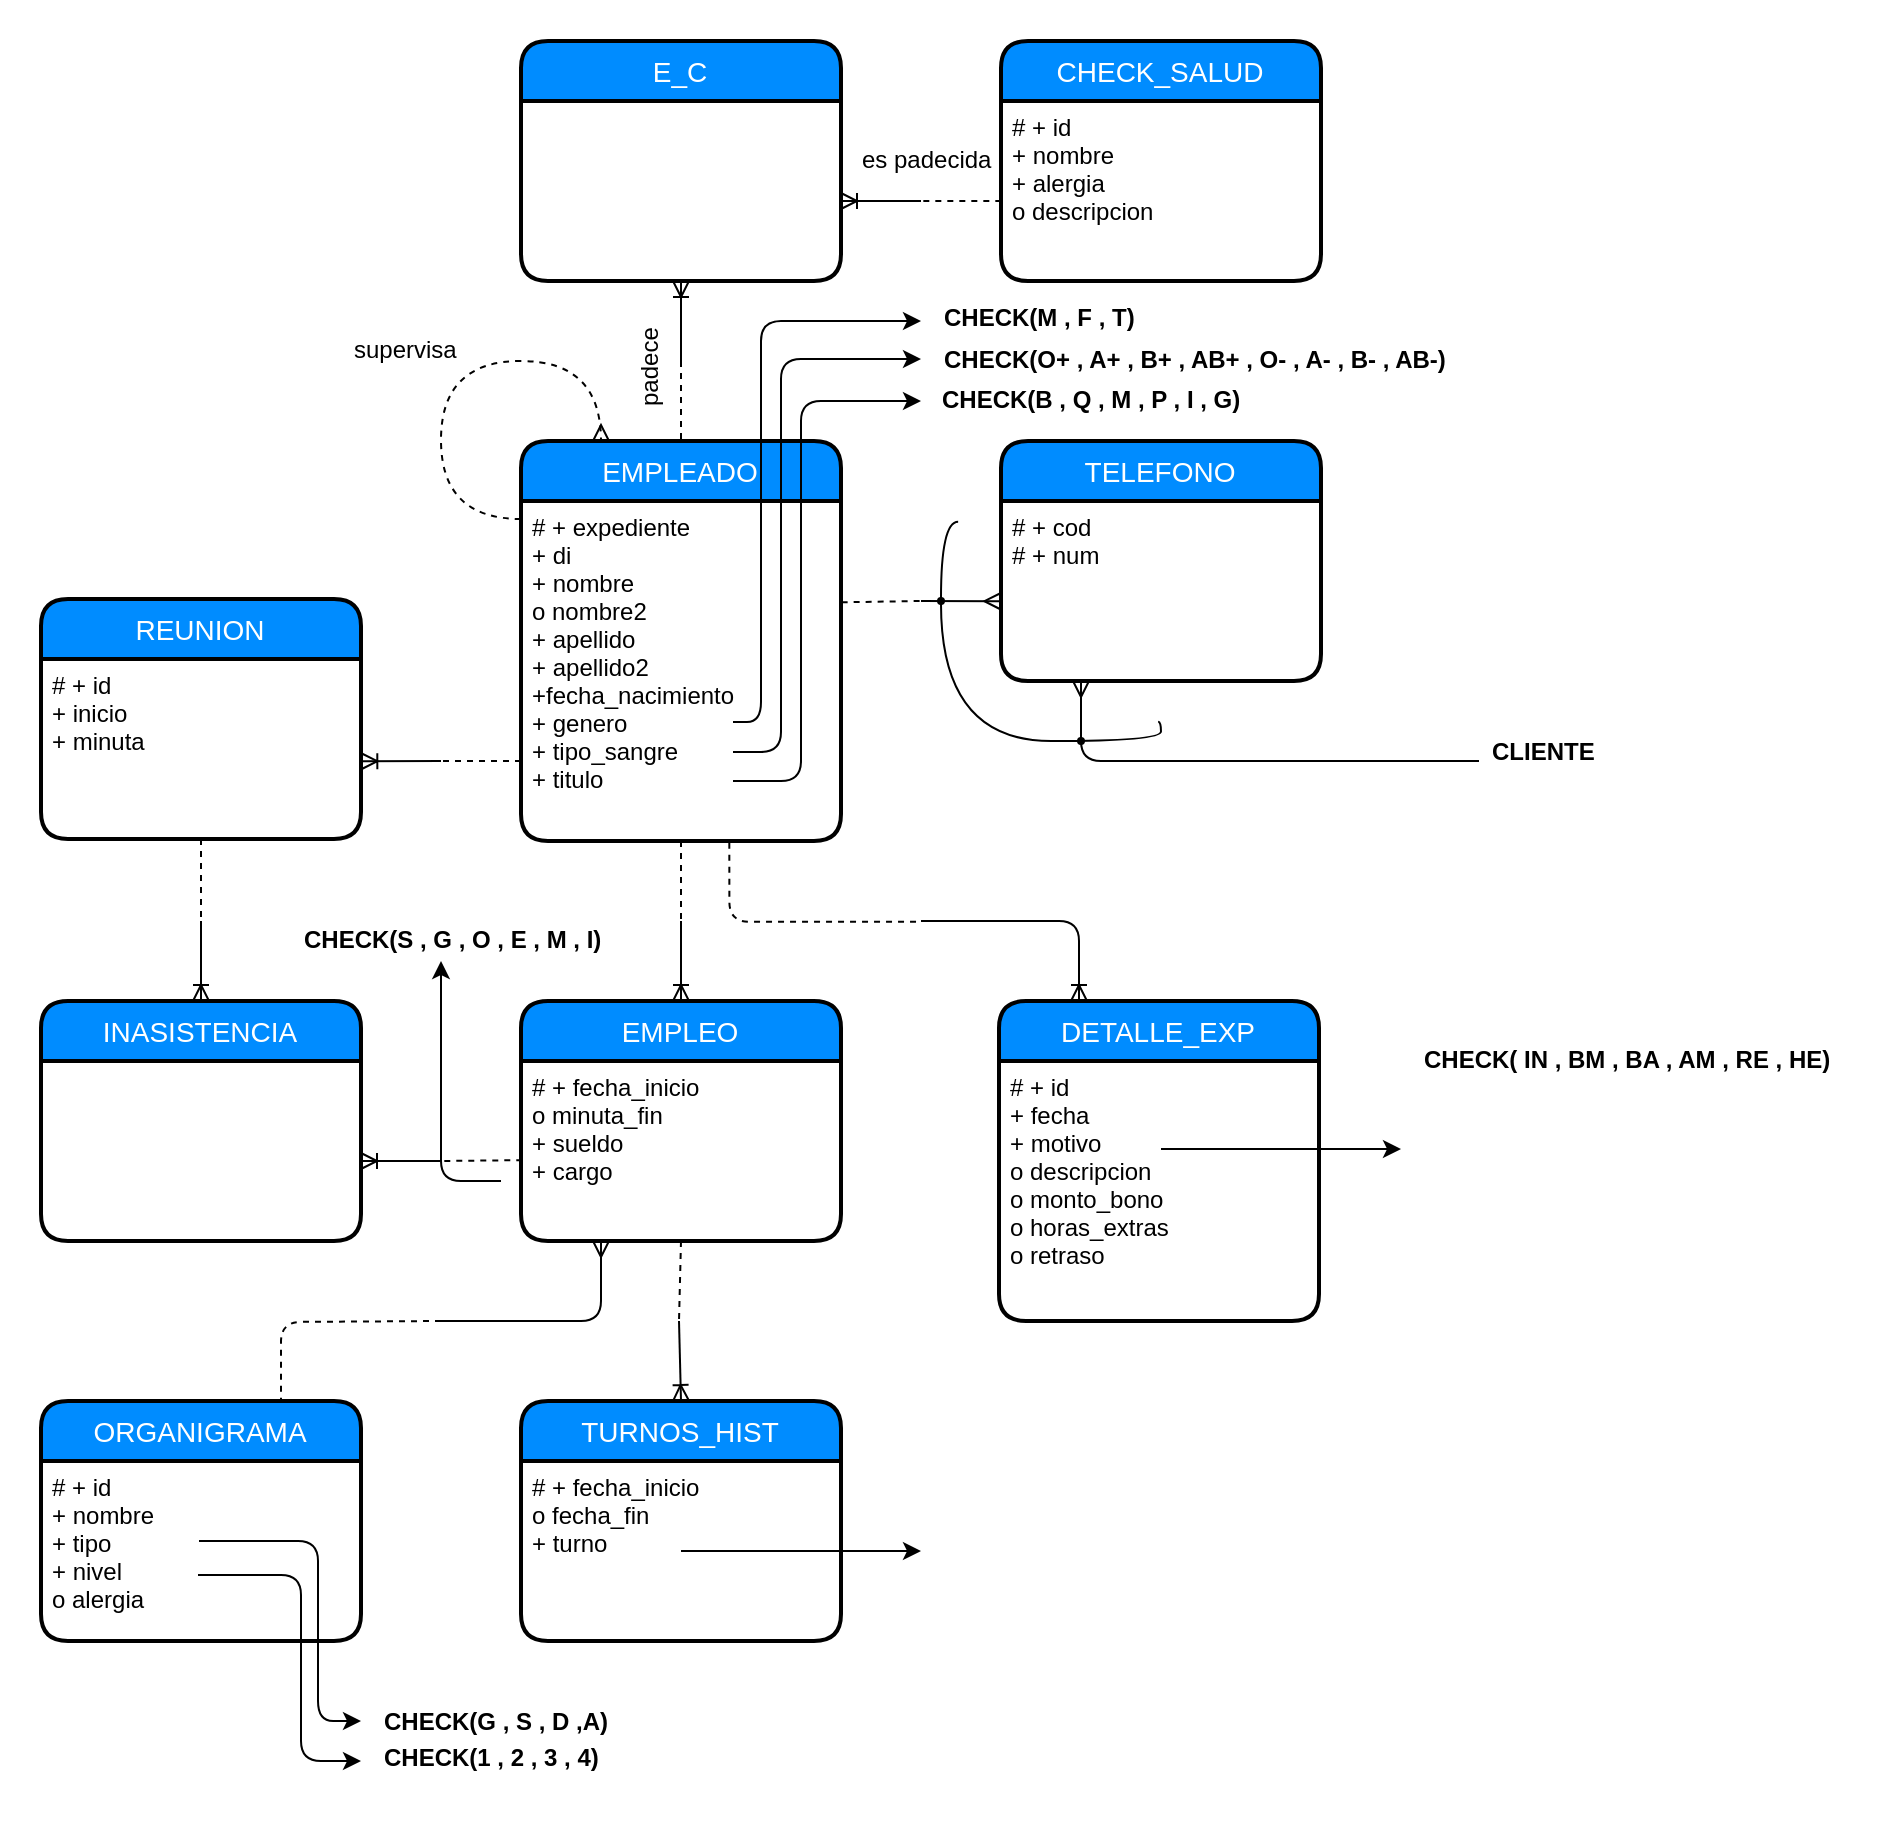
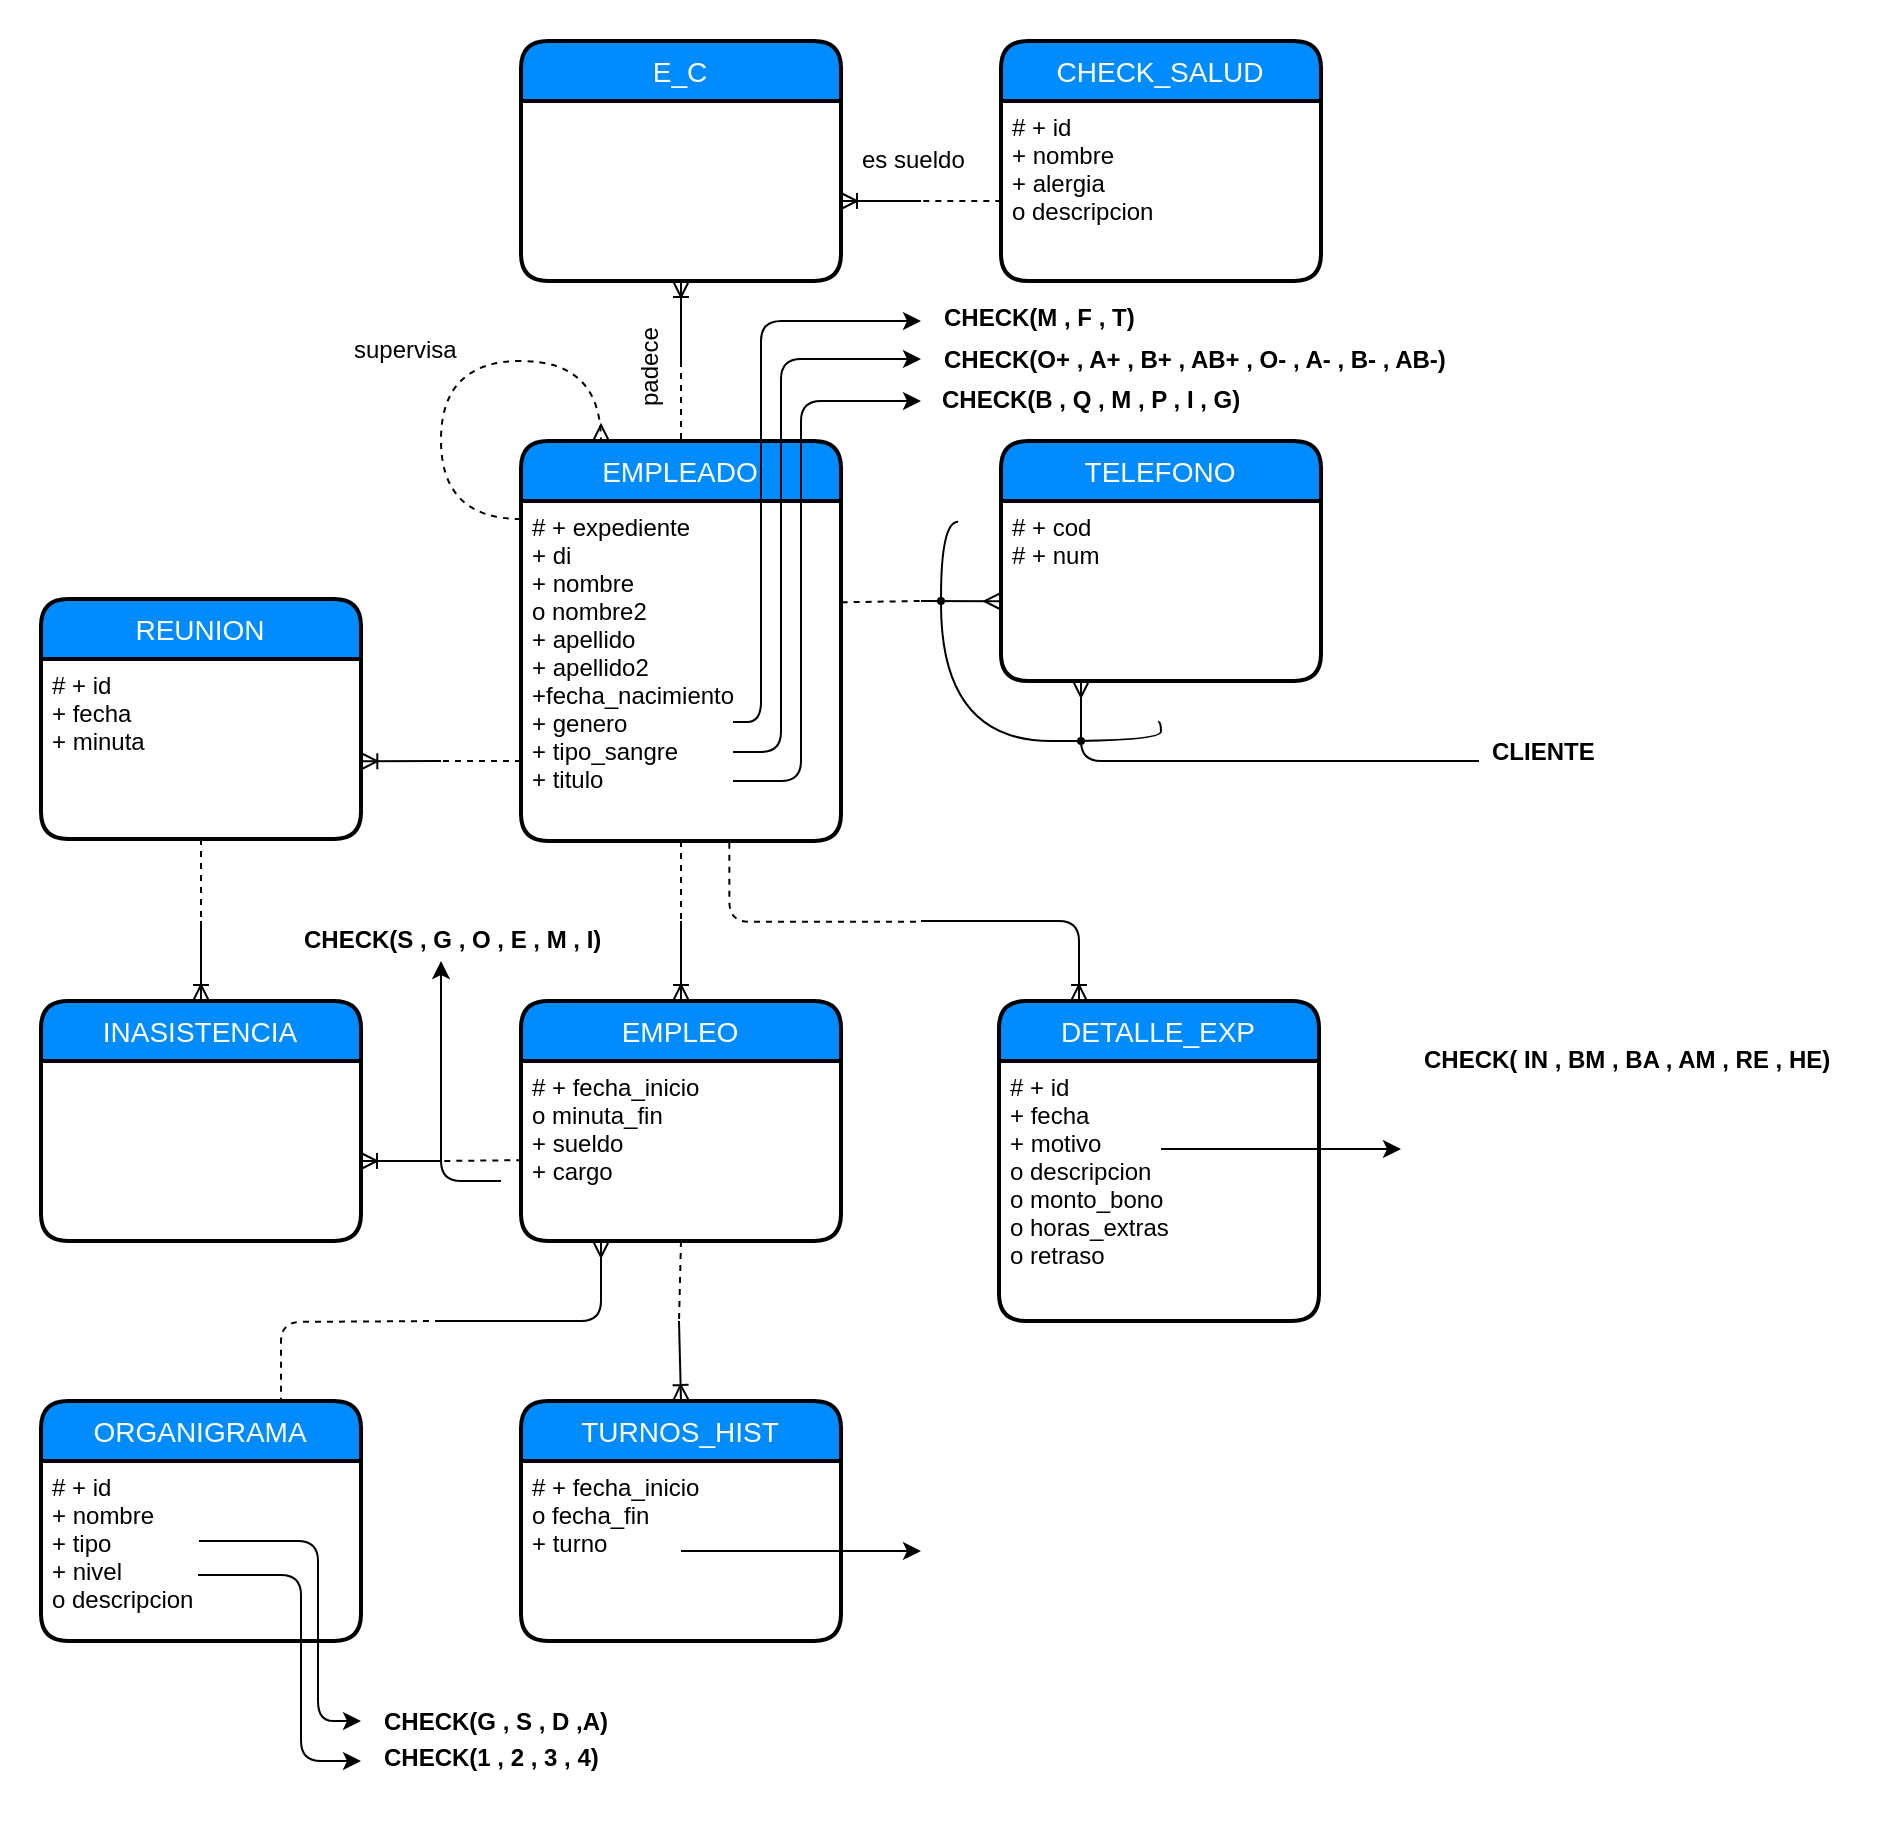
(931, 161) -> (917, 161)
(83, 686) -> (83, 686)
(83, 1488) -> (83, 1488)
